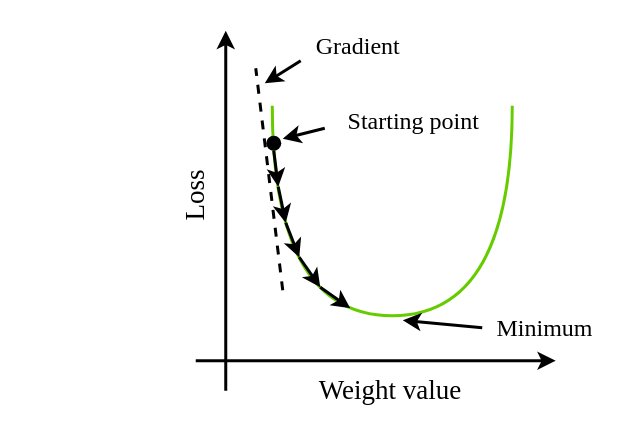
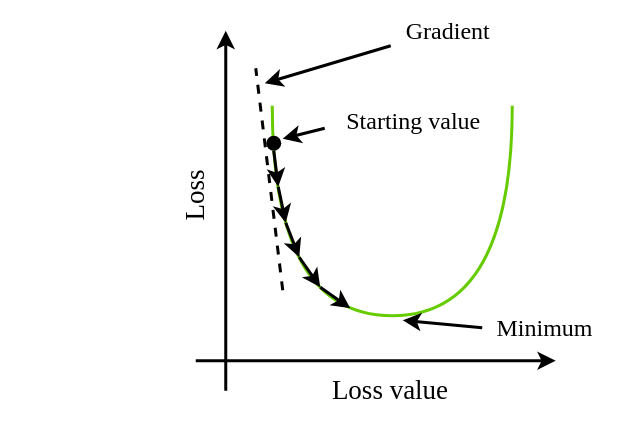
(359, 46) -> (449, 31)
(414, 121) -> (414, 121)
(391, 391) -> (391, 391)
